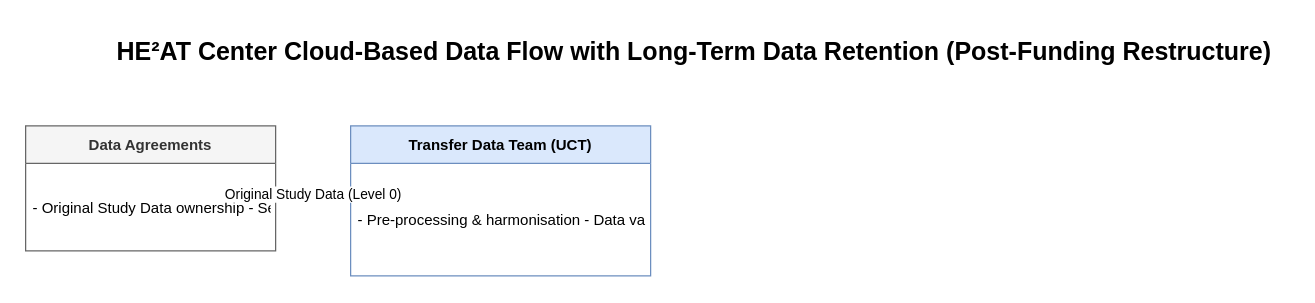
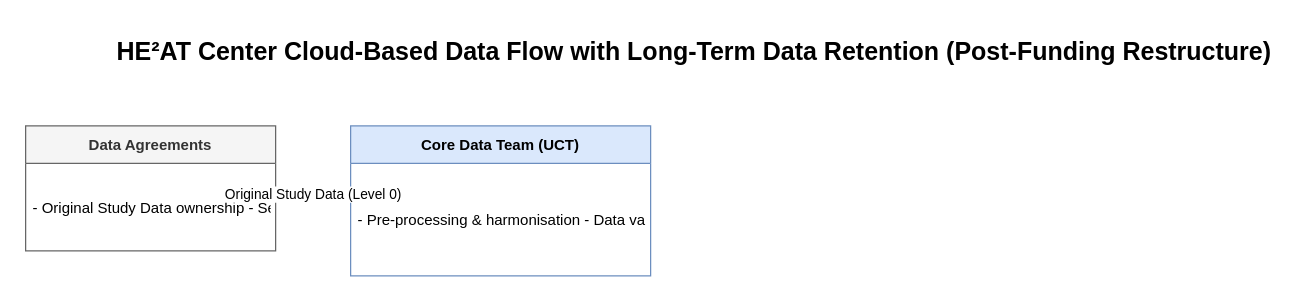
(500, 145) -> (500, 145)
